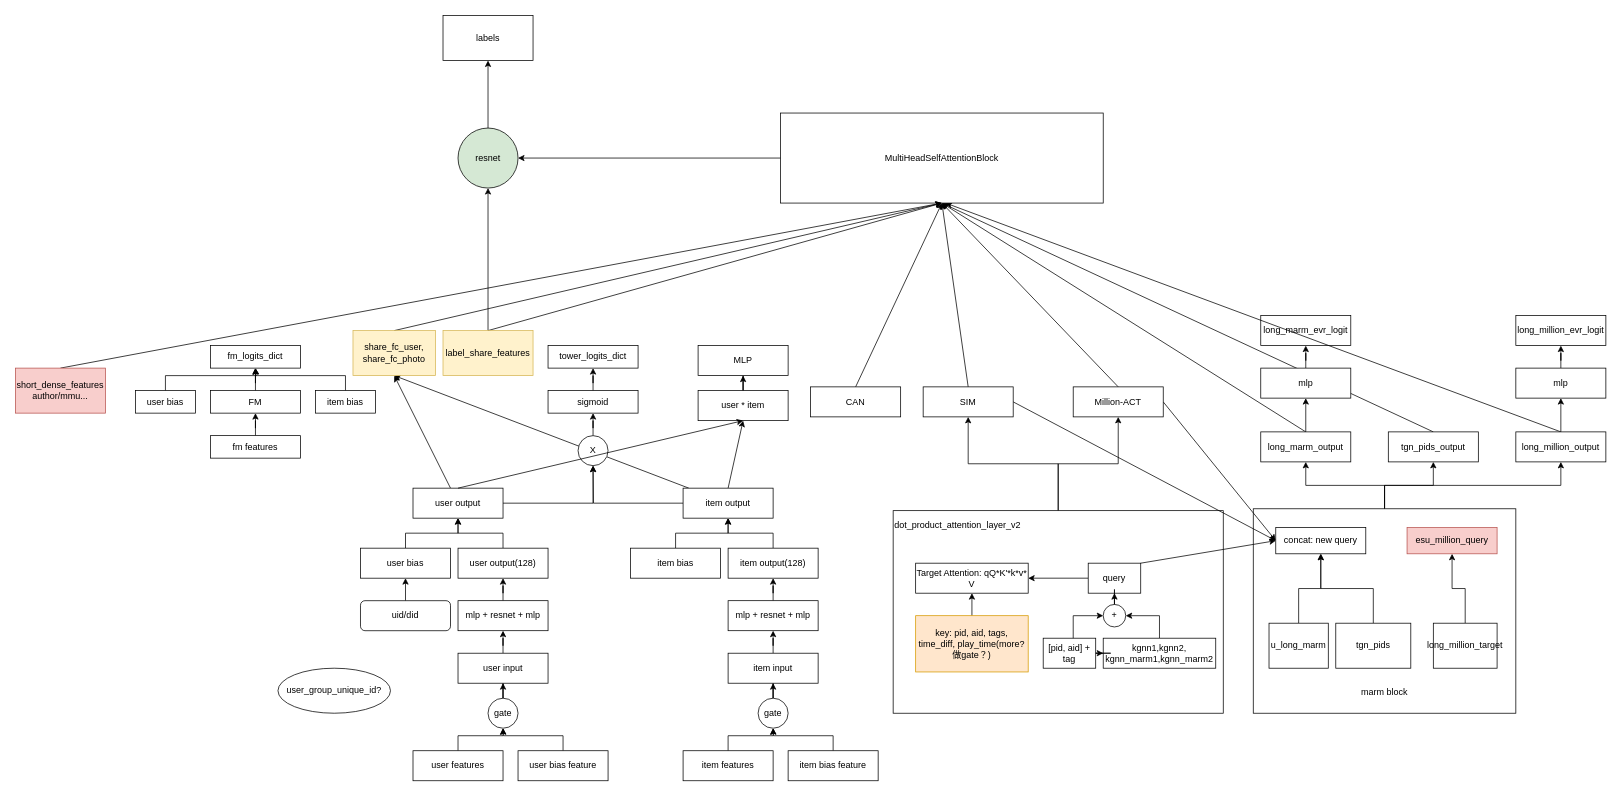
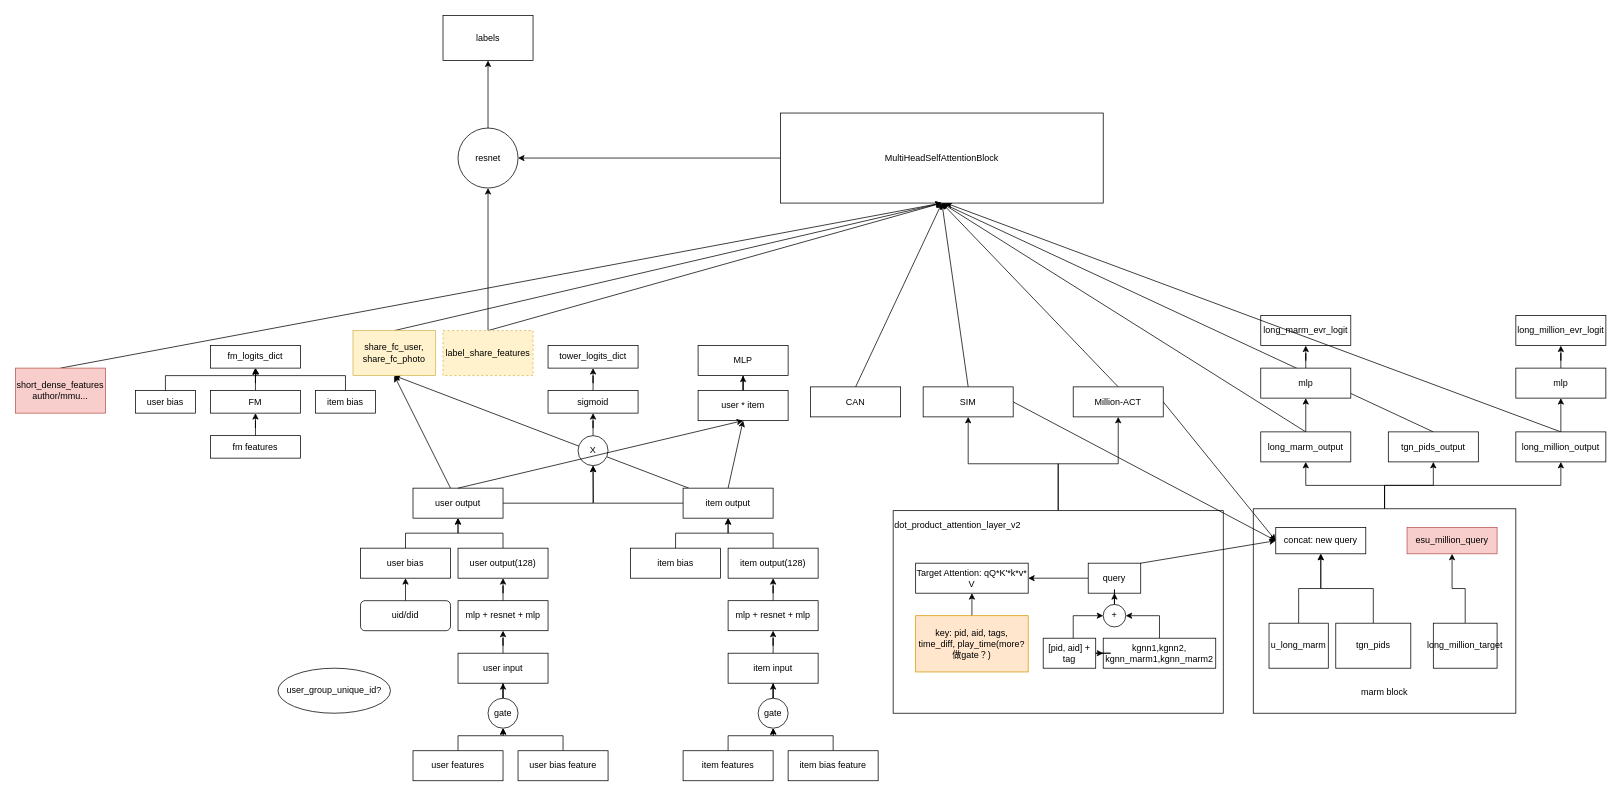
(488, 158) -> (488, 158)
(488, 353) -> (488, 353)
